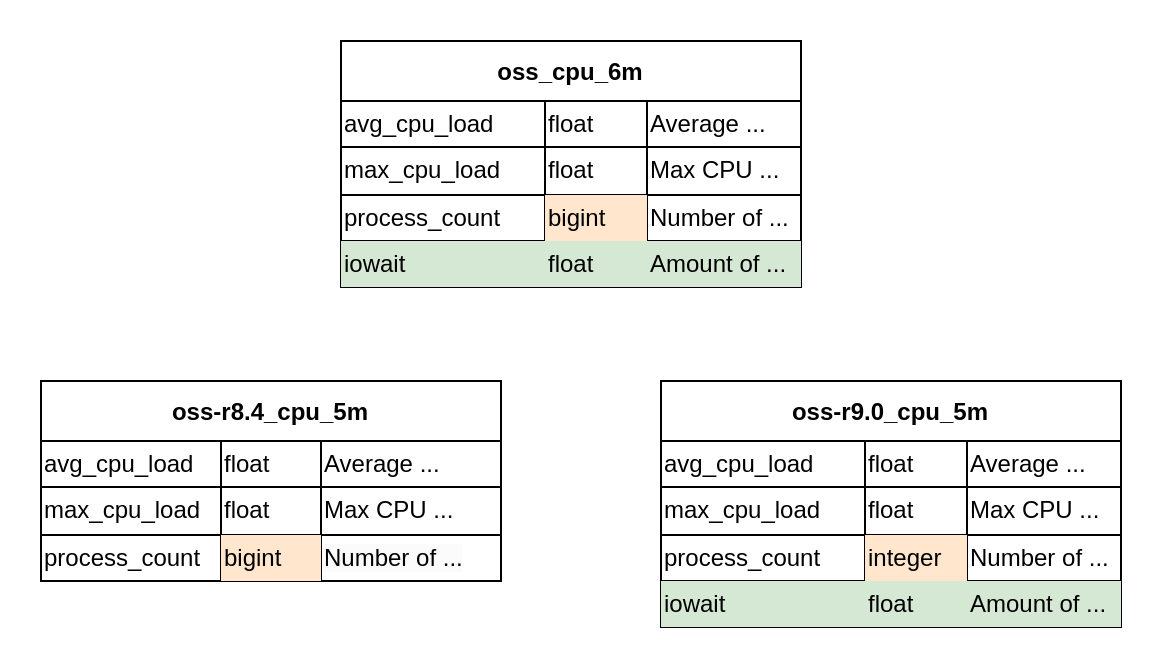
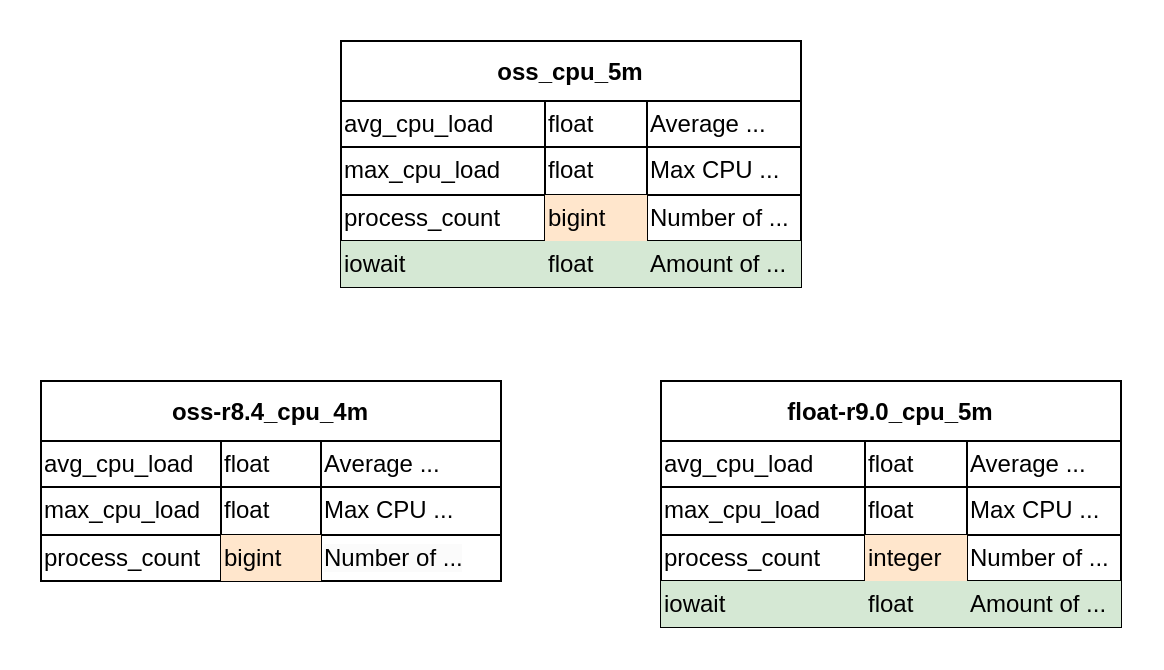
(570, 72) -> (570, 72)
(270, 412) -> (270, 412)
(890, 412) -> (890, 412)
